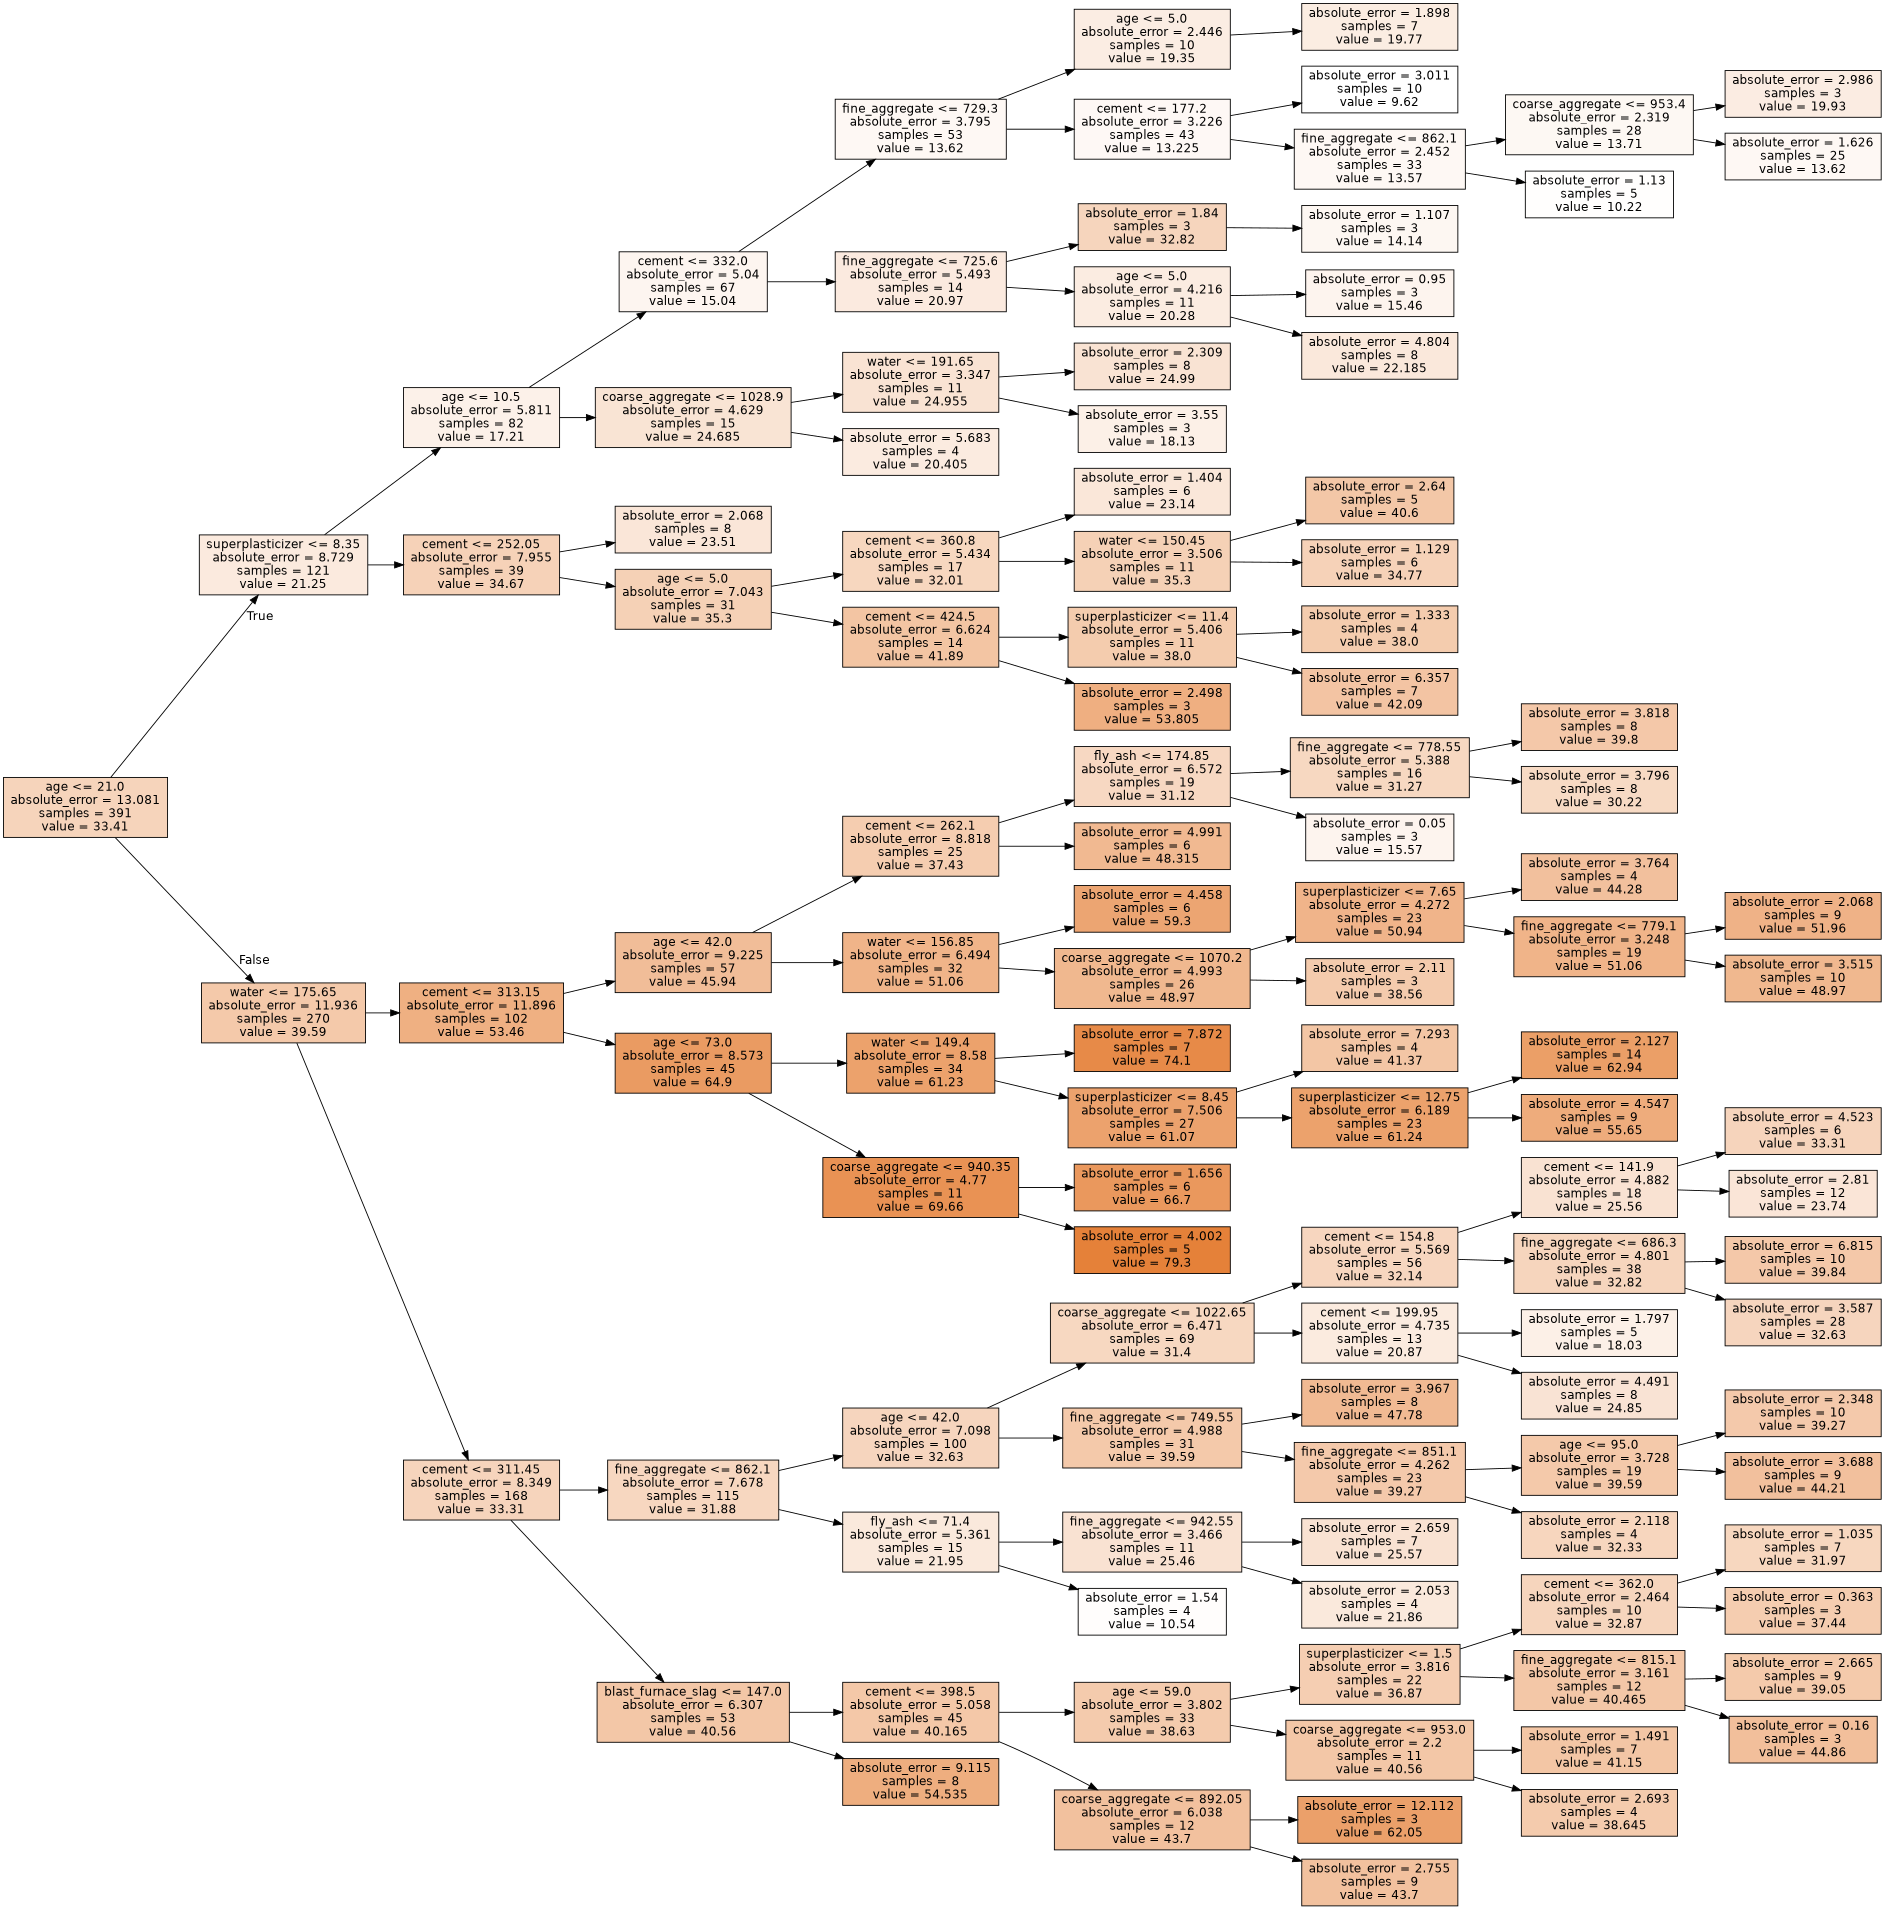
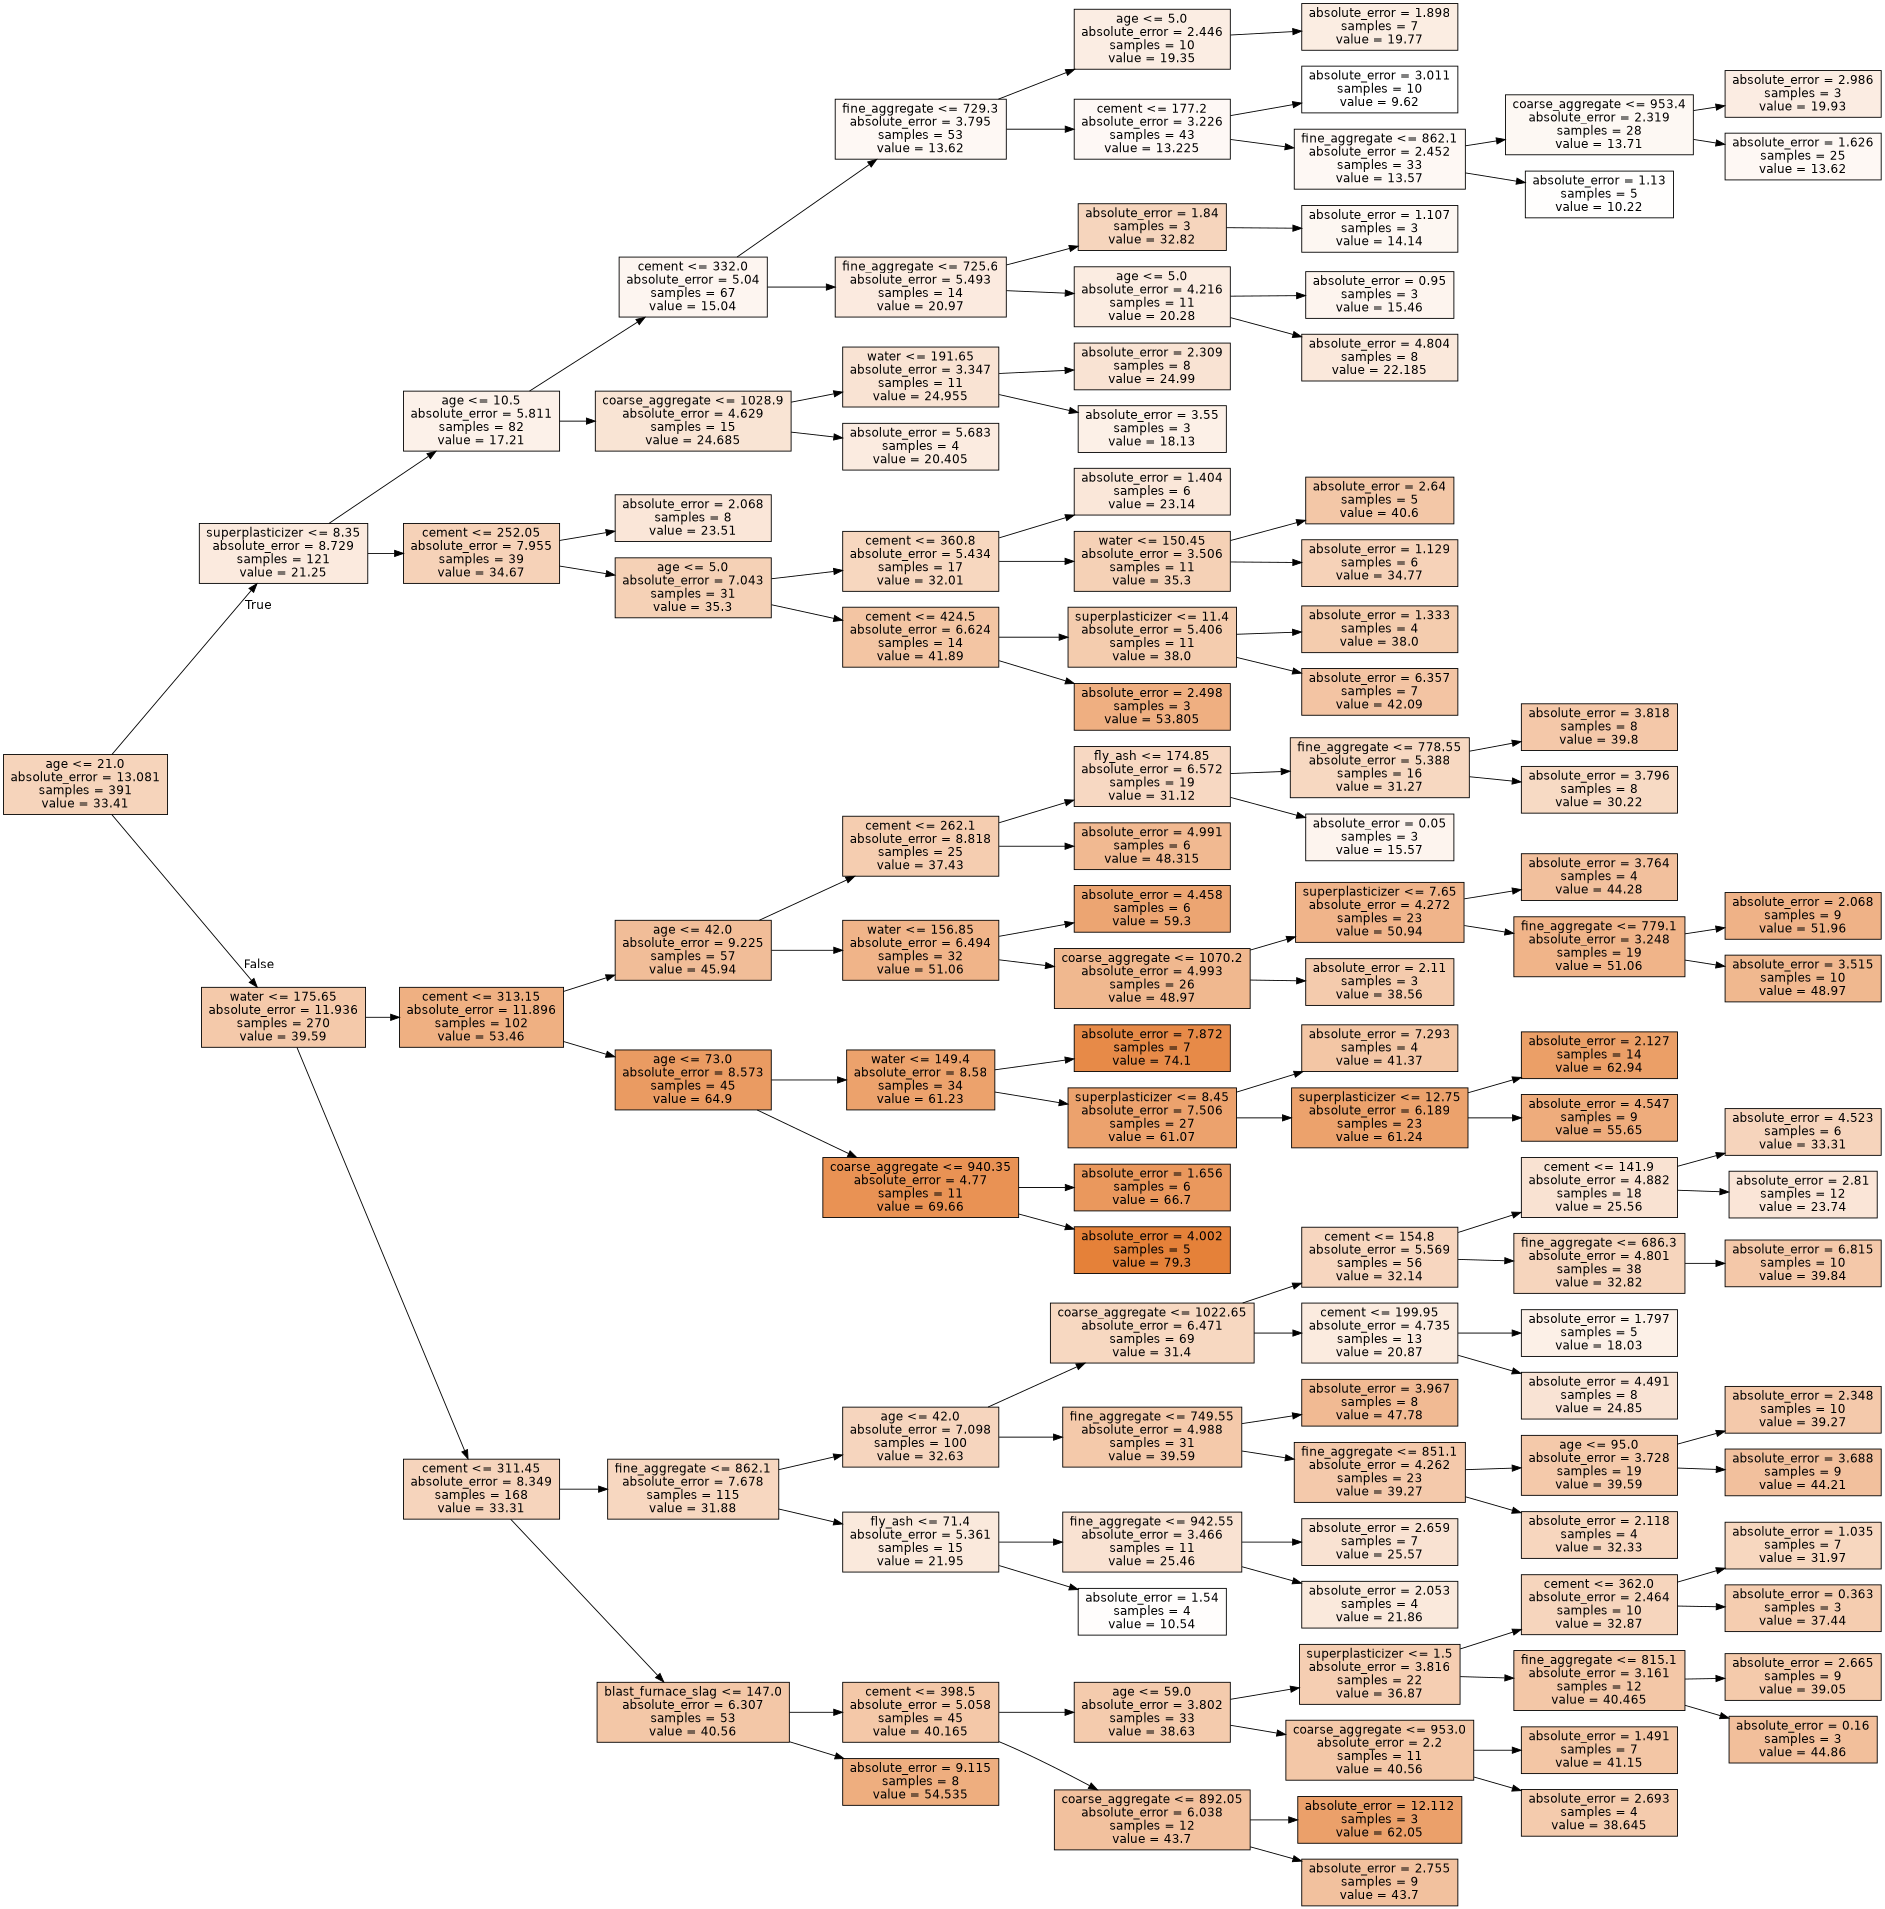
(1803, 1322) -> none
